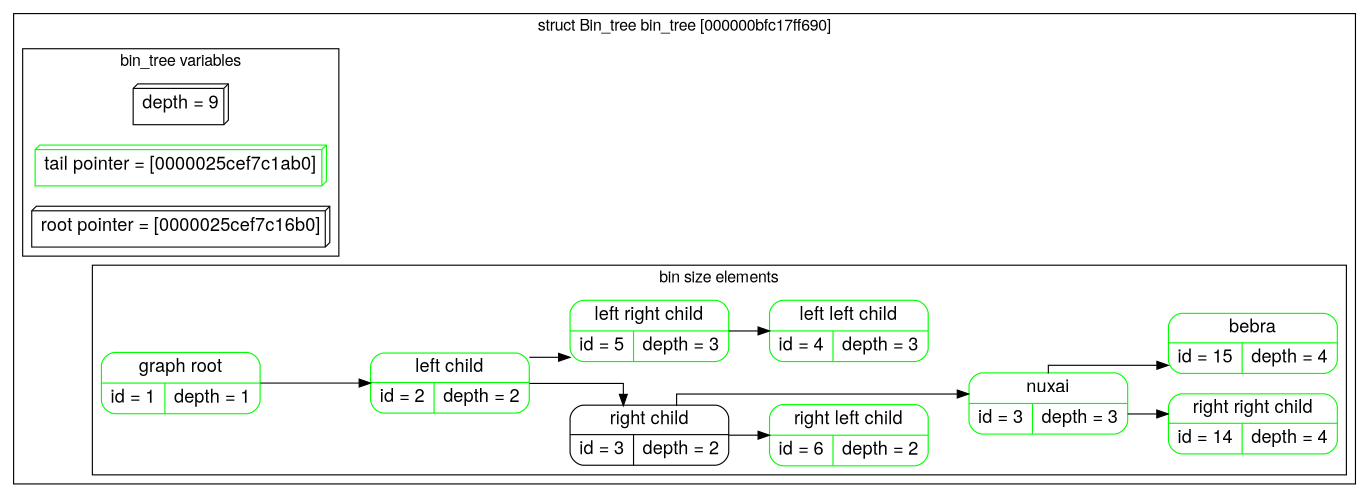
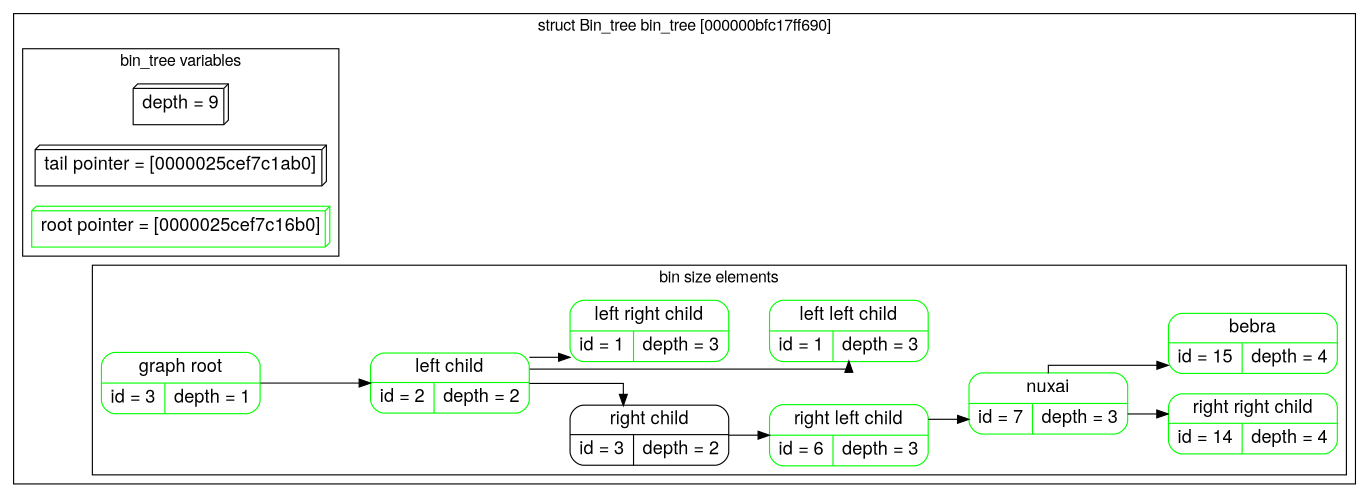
(181, 165) -> (181, 165)
(181, 227) -> (181, 227)
(743, 331) -> (690, 369)
(602, 345) -> (602, 345)
(801, 345) -> (801, 345)
(811, 394) -> (943, 419)
(133, 397) -> (133, 397)
(1001, 418) -> (1001, 418)
(881, 449) -> (881, 449)
